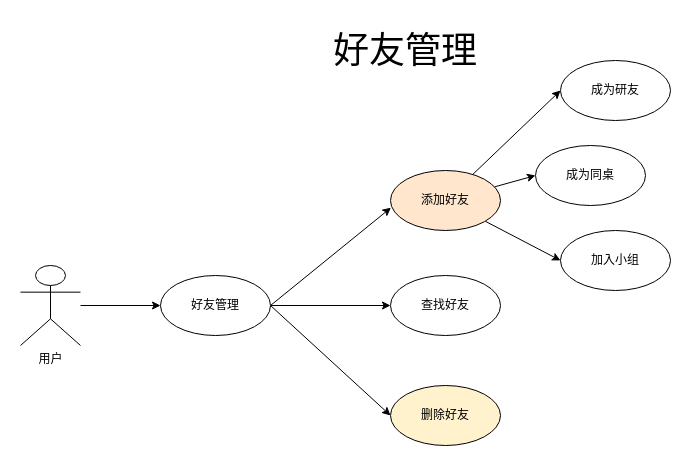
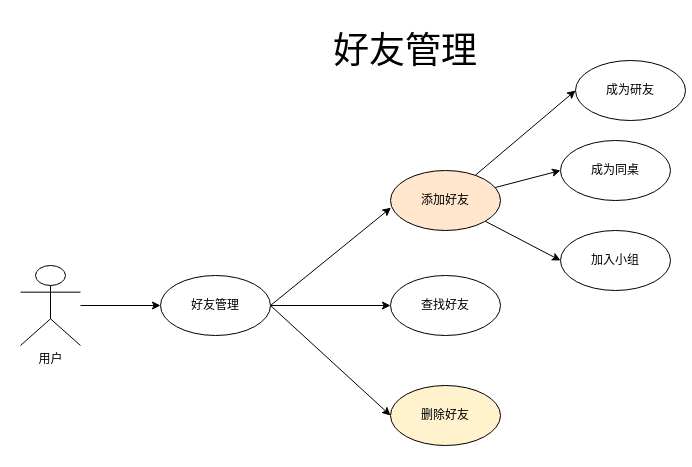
(616, 91) -> (631, 91)
(591, 176) -> (616, 171)
